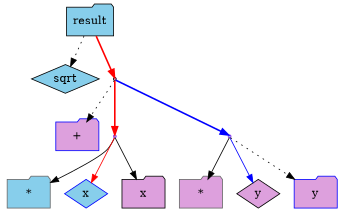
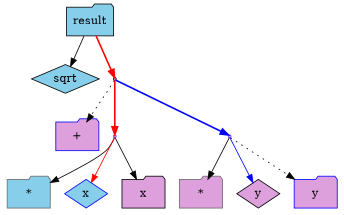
(79, 48) -> (79, 48)
